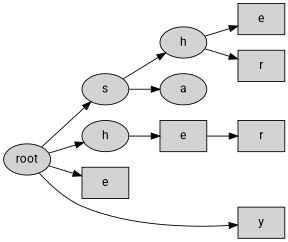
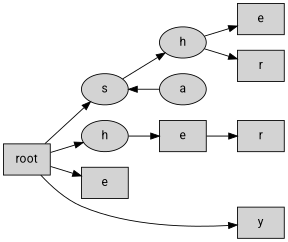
(140, 89) -> (148, 89)
(27, 159) -> (27, 159)
